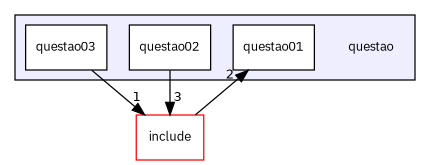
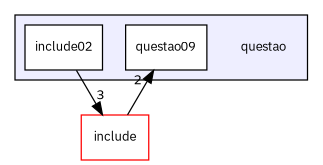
(66, 48) -> none
(170, 48) -> (64, 48)
(274, 48) -> (166, 48)
